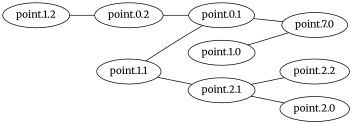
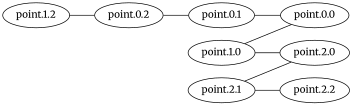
(315, 25) -> (315, 15)
none -> (268, 53)
(129, 72) -> none
